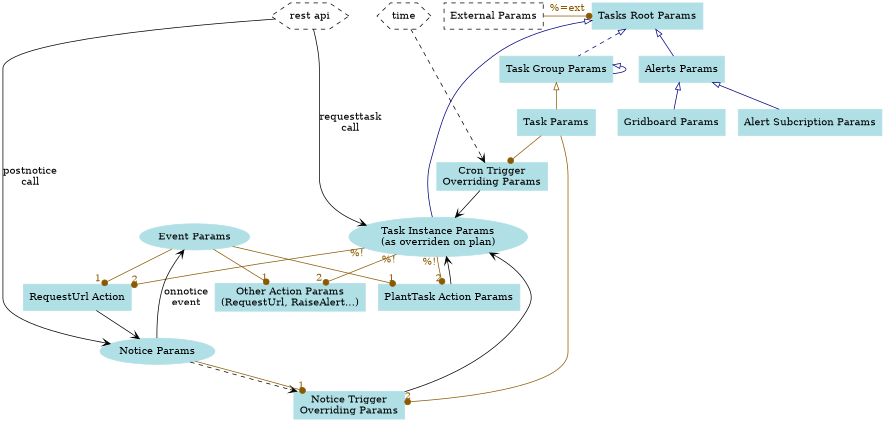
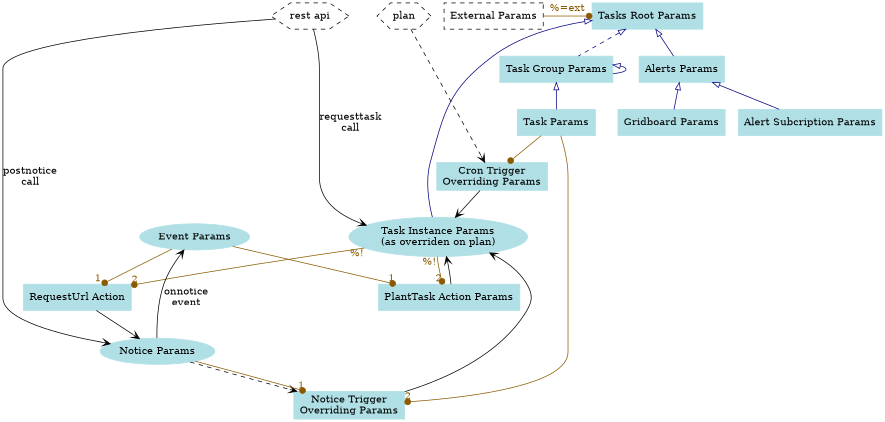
(404, 16) -> (404, 16)
(556, 100) -> (556, 100)
(290, 297) -> none
